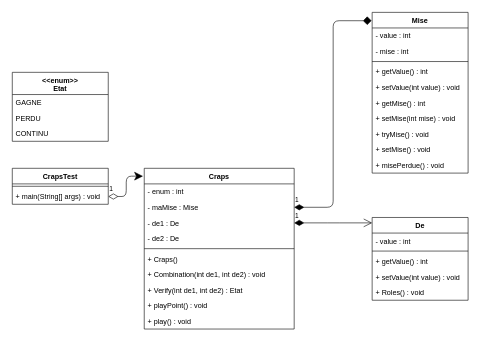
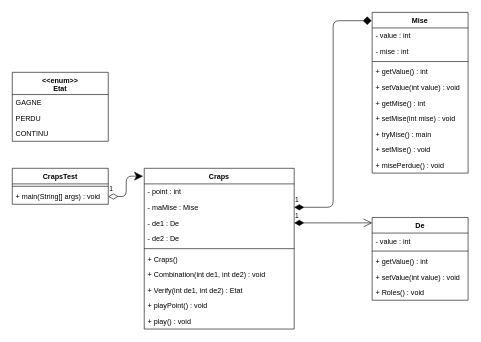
(406, 134) -> (406, 134)
(167, 192) -> (168, 192)
